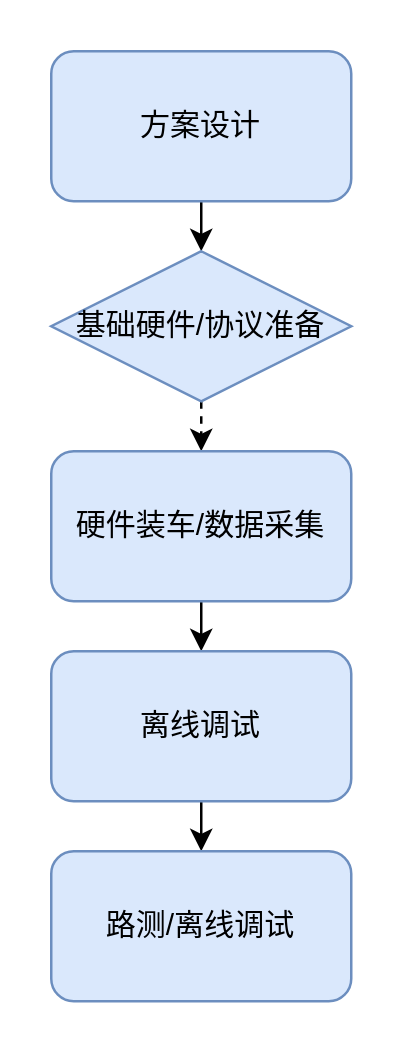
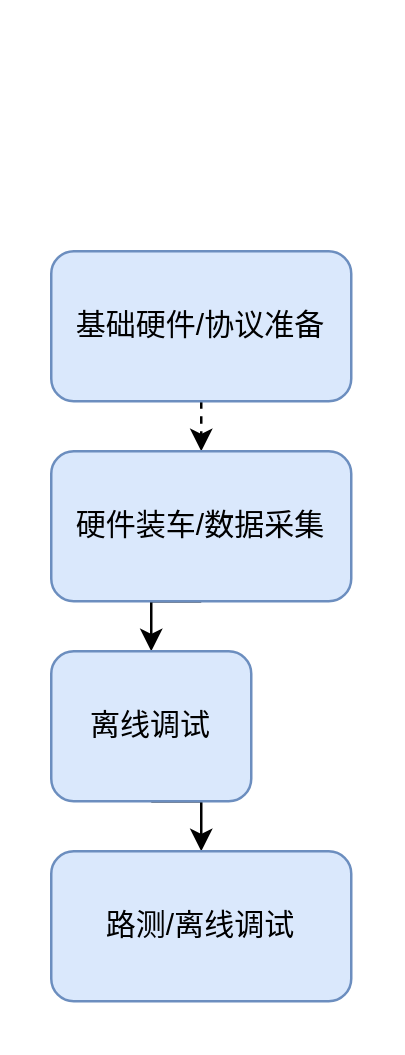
(201, 126) -> none
(201, 218) -> none
(201, 326) -> (201, 326)
(201, 726) -> (151, 726)
